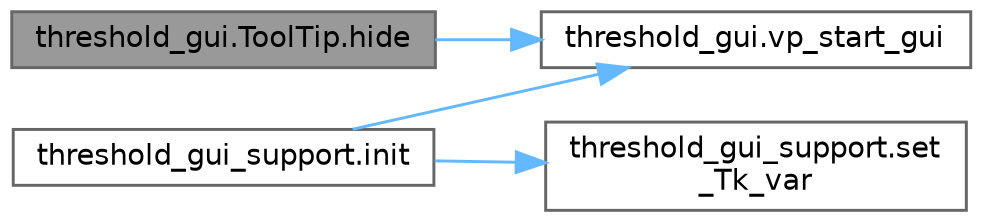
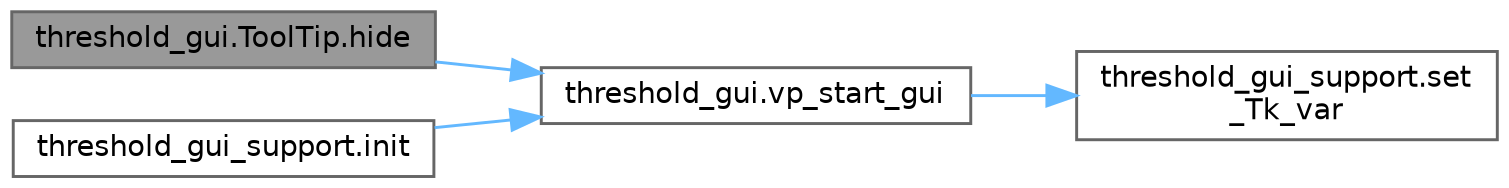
(475, 162) -> (1009, 96)
